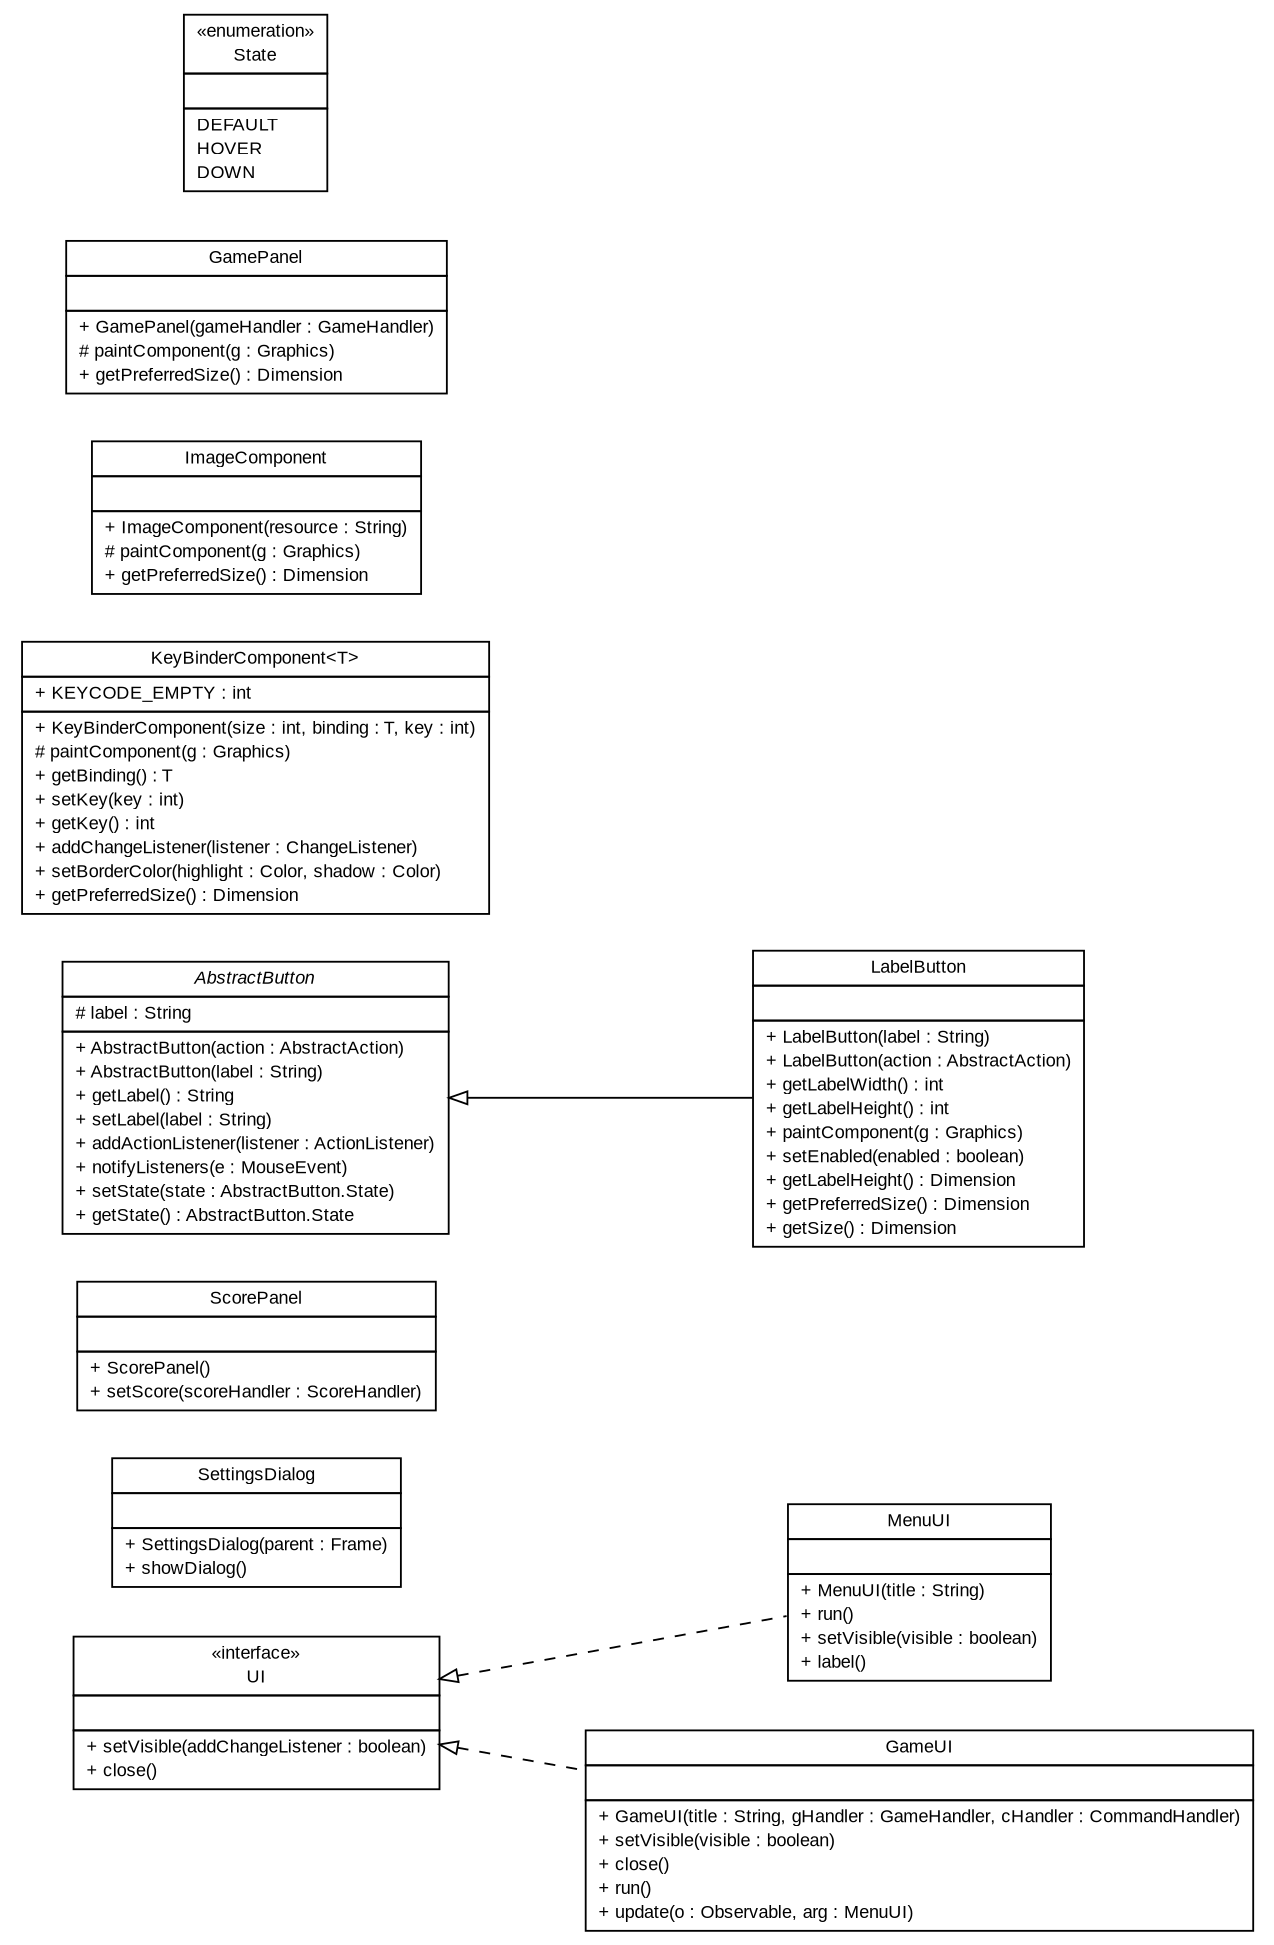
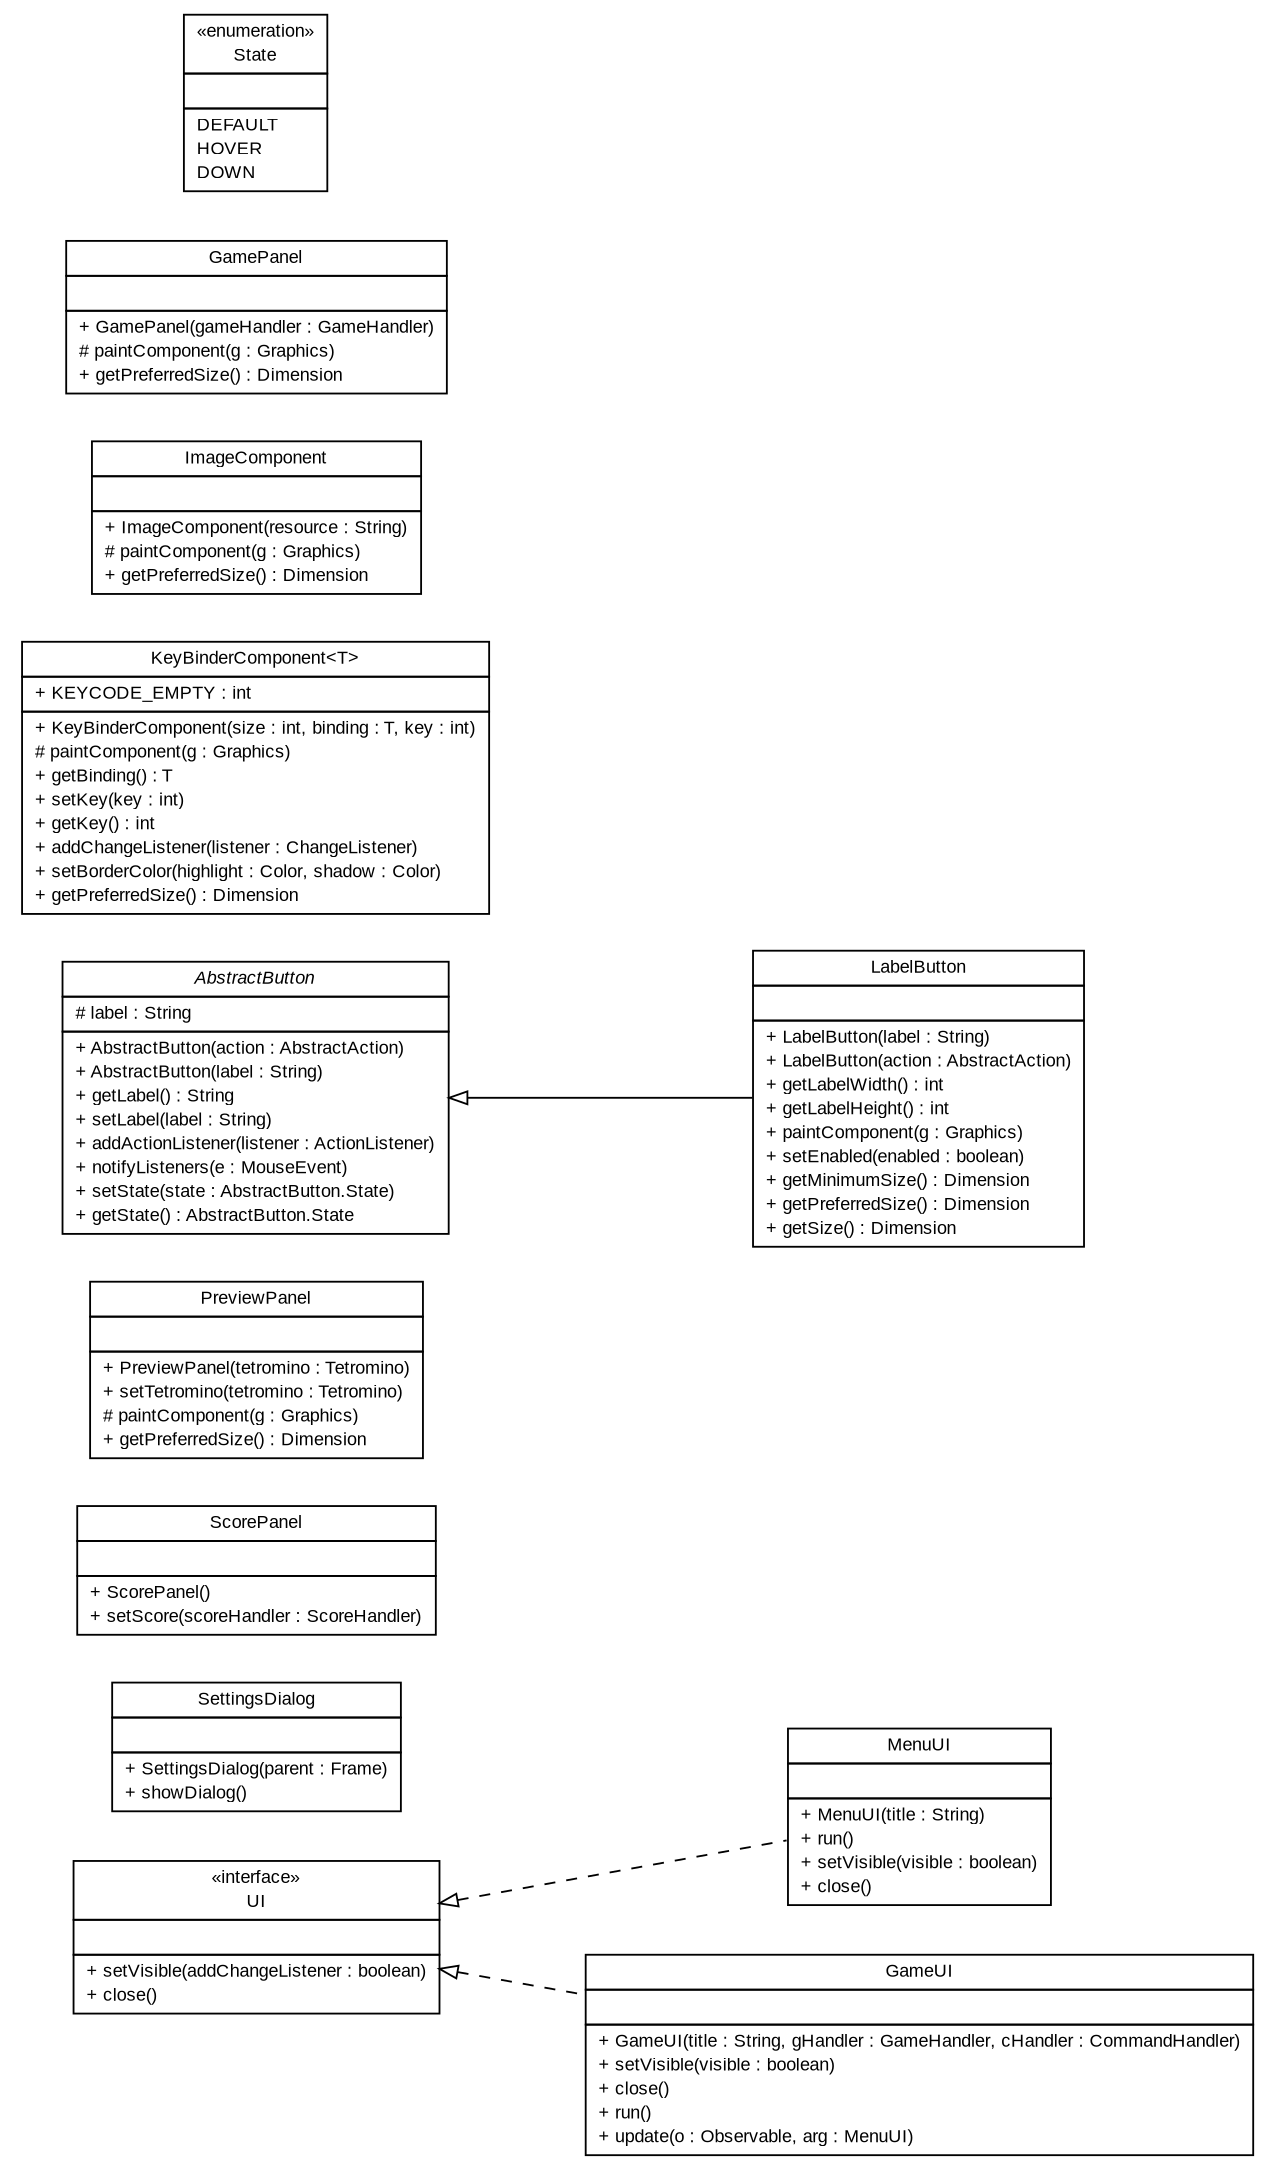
(891, 1181) -> (898, 1181)
none -> (256, 1370)
(834, 1662) -> (837, 1887)
